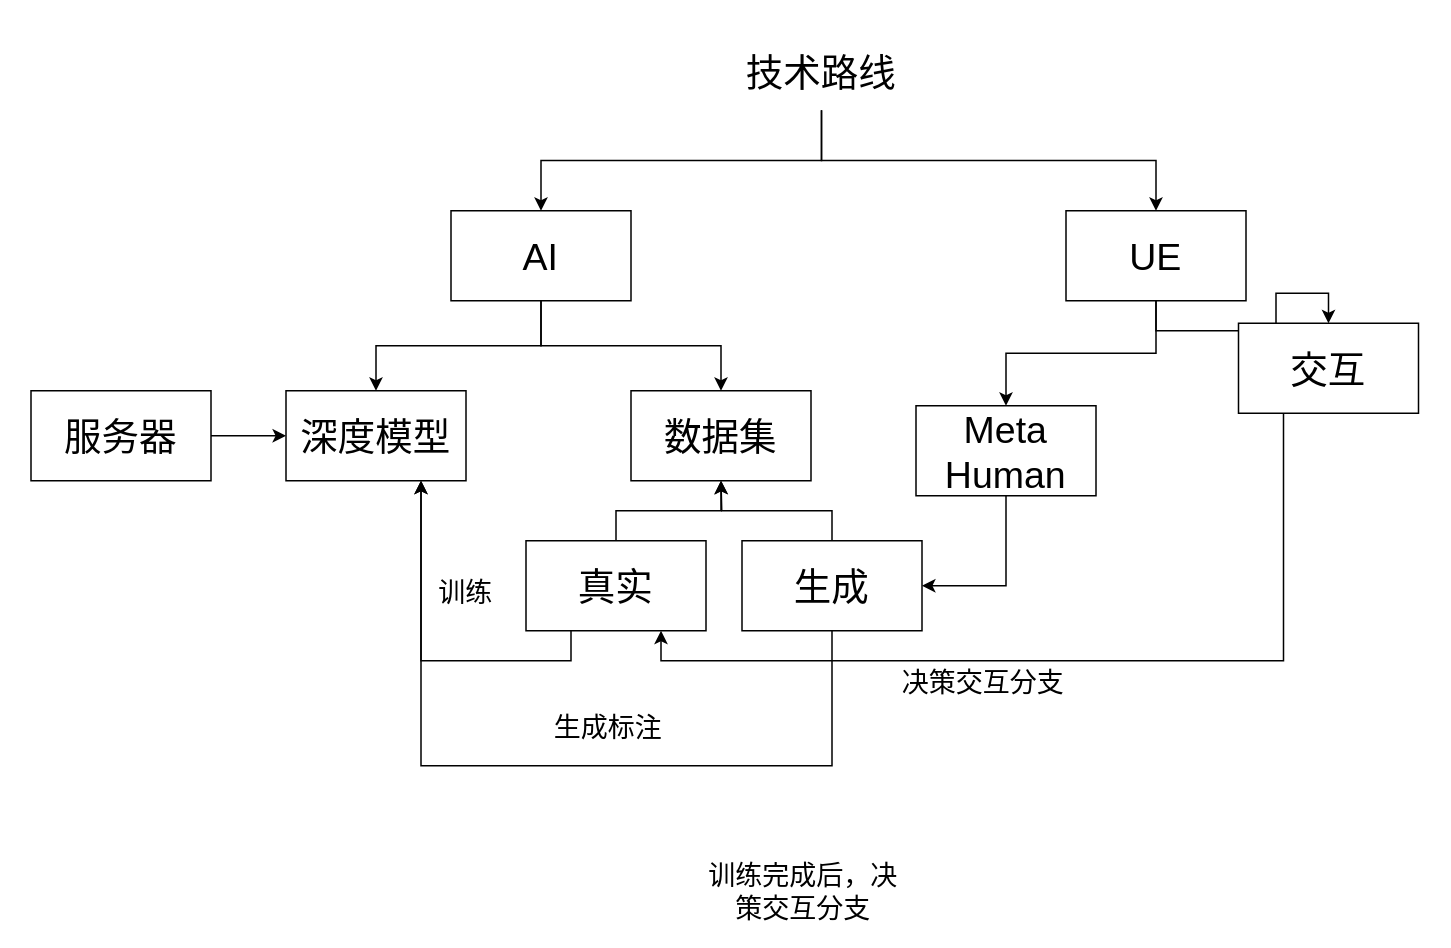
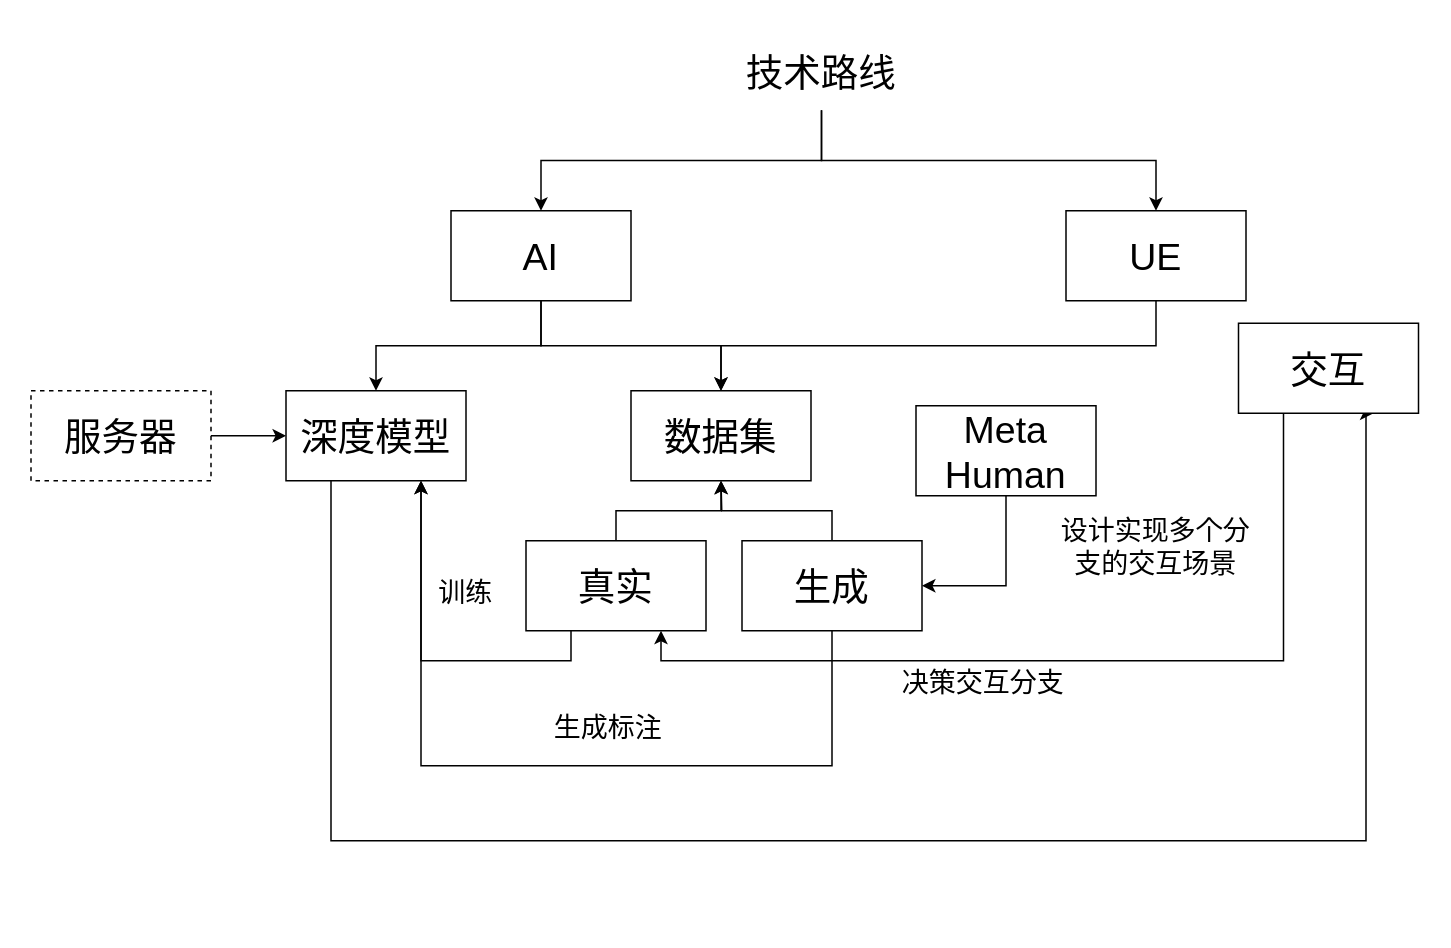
(1297, 293) -> none
(1065, 353) -> (941, 346)
(121, 436) -> (121, 436)
none -> (1156, 548)
none -> (883, 841)
(803, 893) -> none
